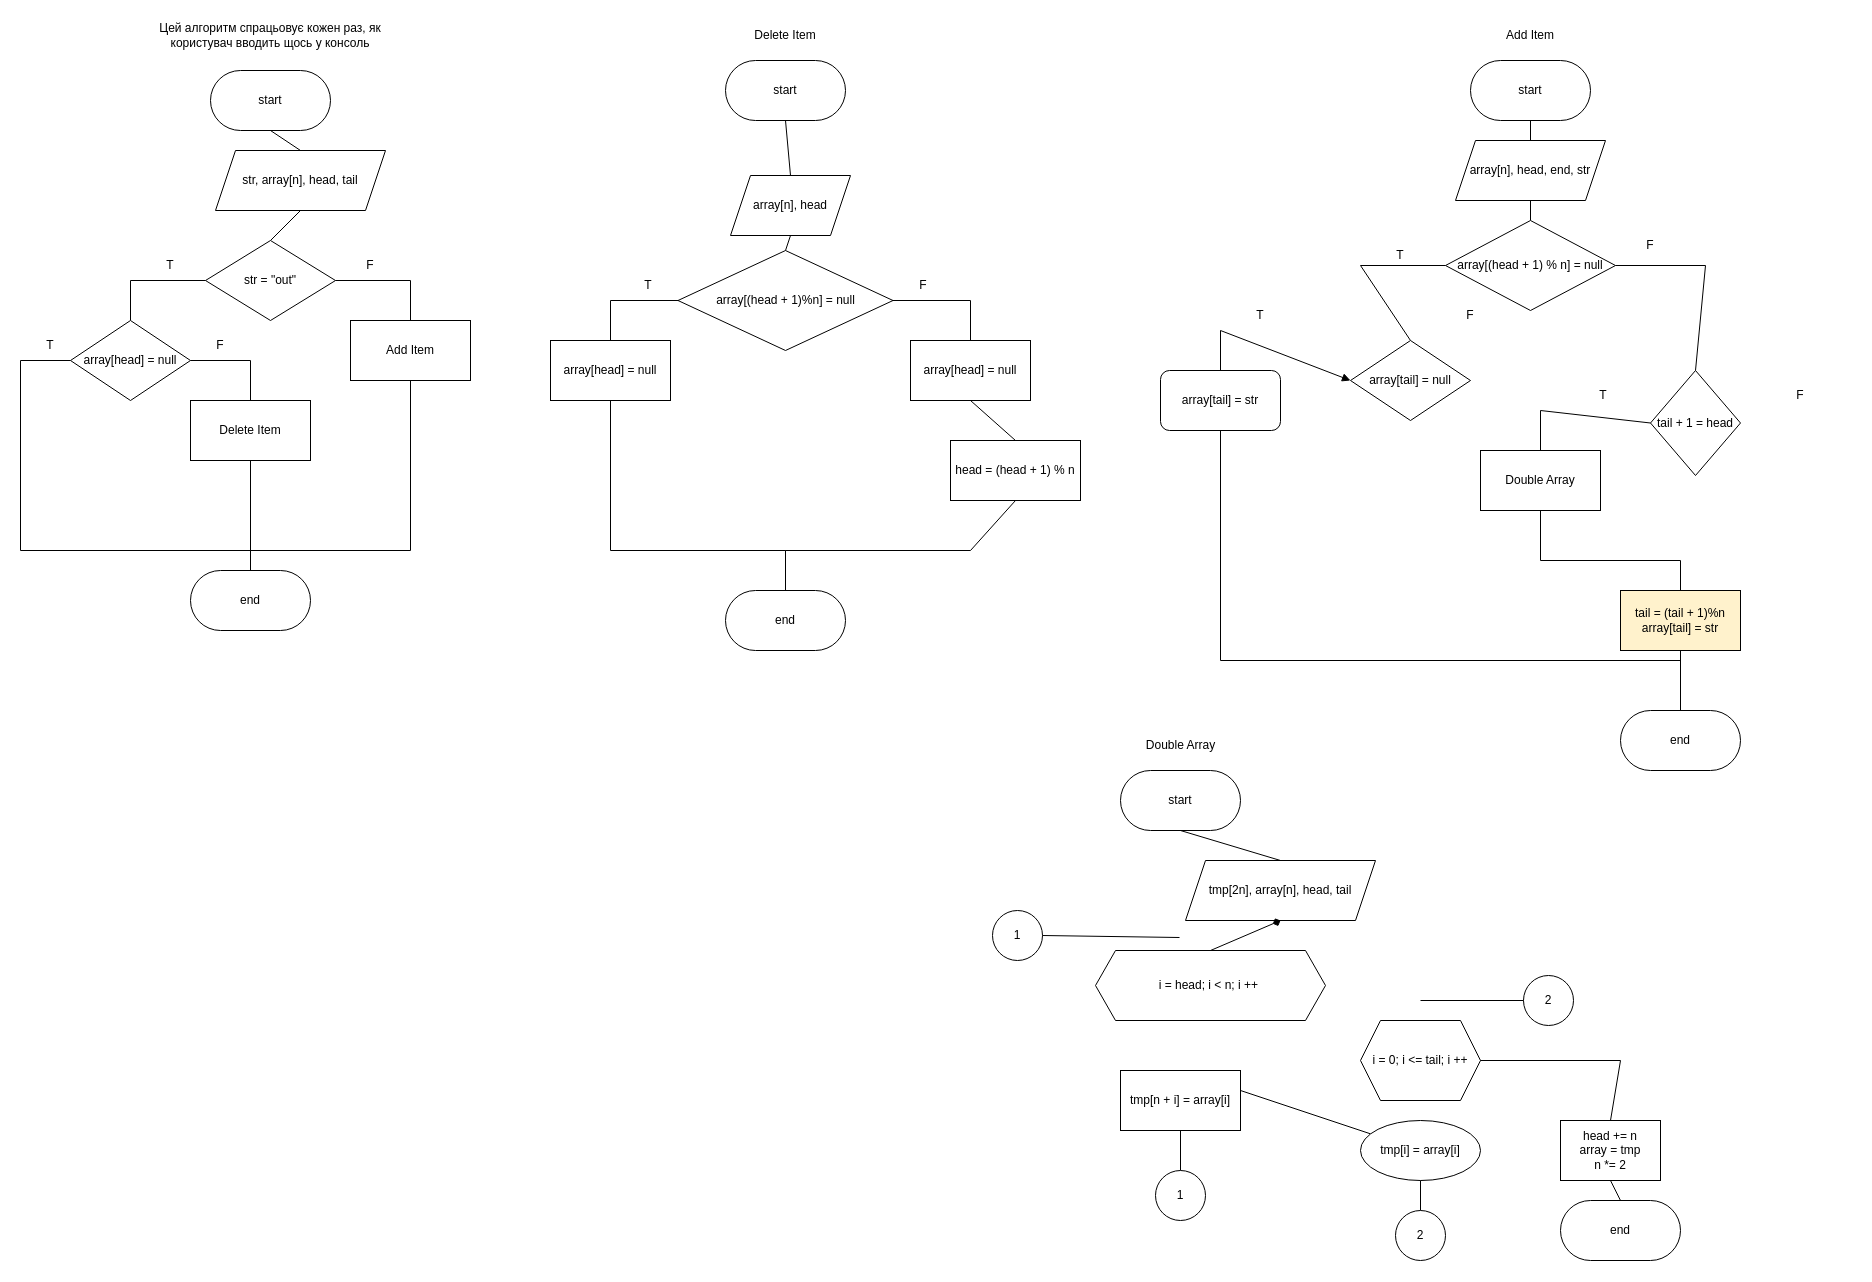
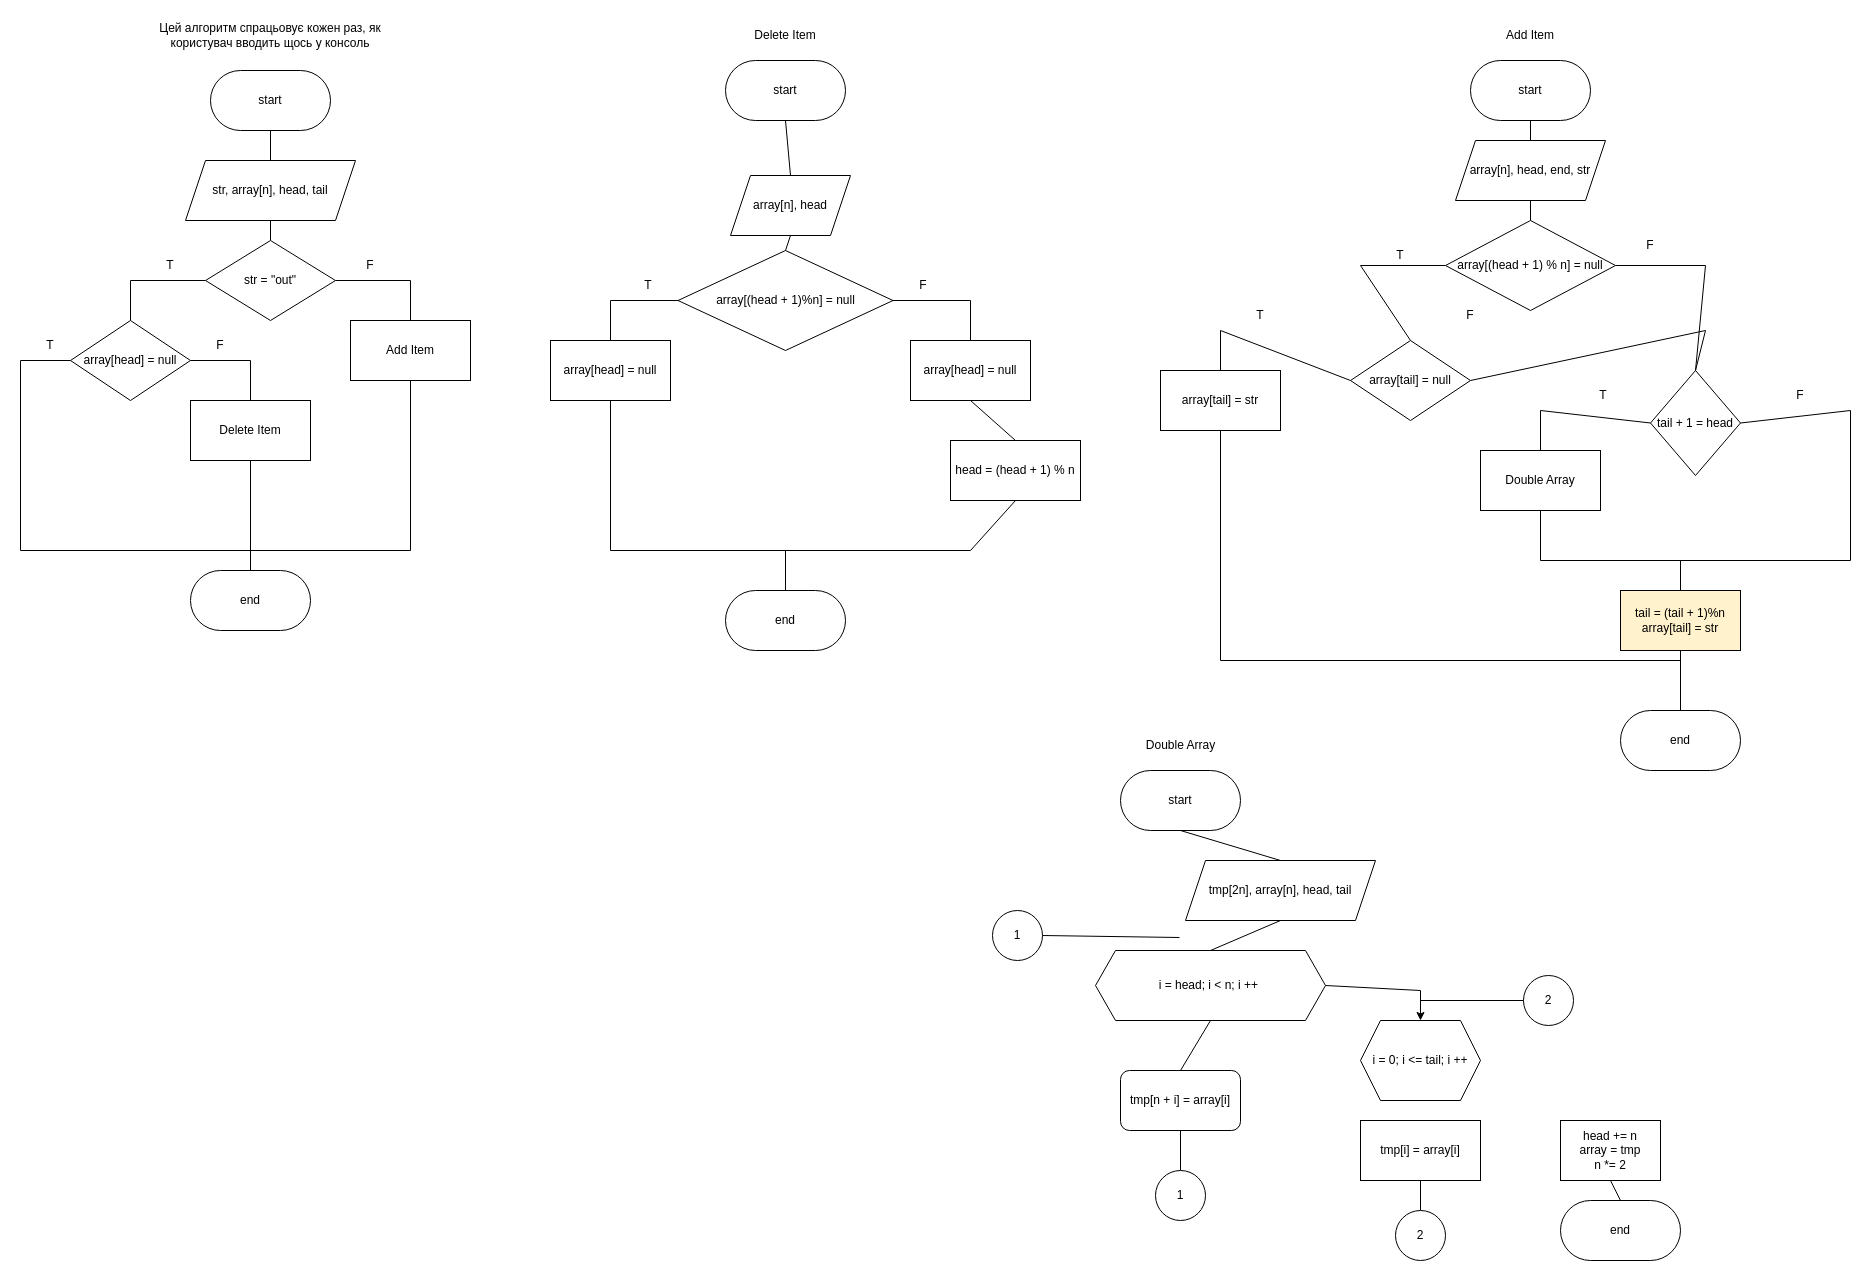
(301, 181) -> (271, 191)
none -> (1606, 352)
(1341, 377) -> (1345, 378)
(1221, 401) -> (1221, 401)
none -> (1851, 516)
(1272, 924) -> (1276, 922)
none -> (1385, 989)
(1581, 1061) -> none
(1181, 1101) -> (1181, 1101)
(1305, 1112) -> (1196, 1046)
(1421, 1151) -> (1421, 1151)
